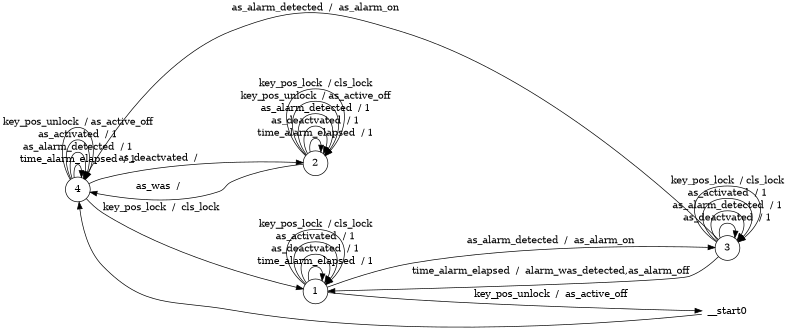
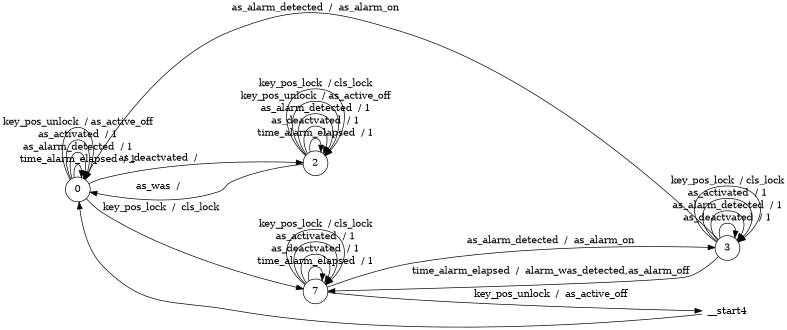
(78, 189) -> (78, 189)
(316, 291) -> (316, 291)
(727, 311) -> (727, 311)
